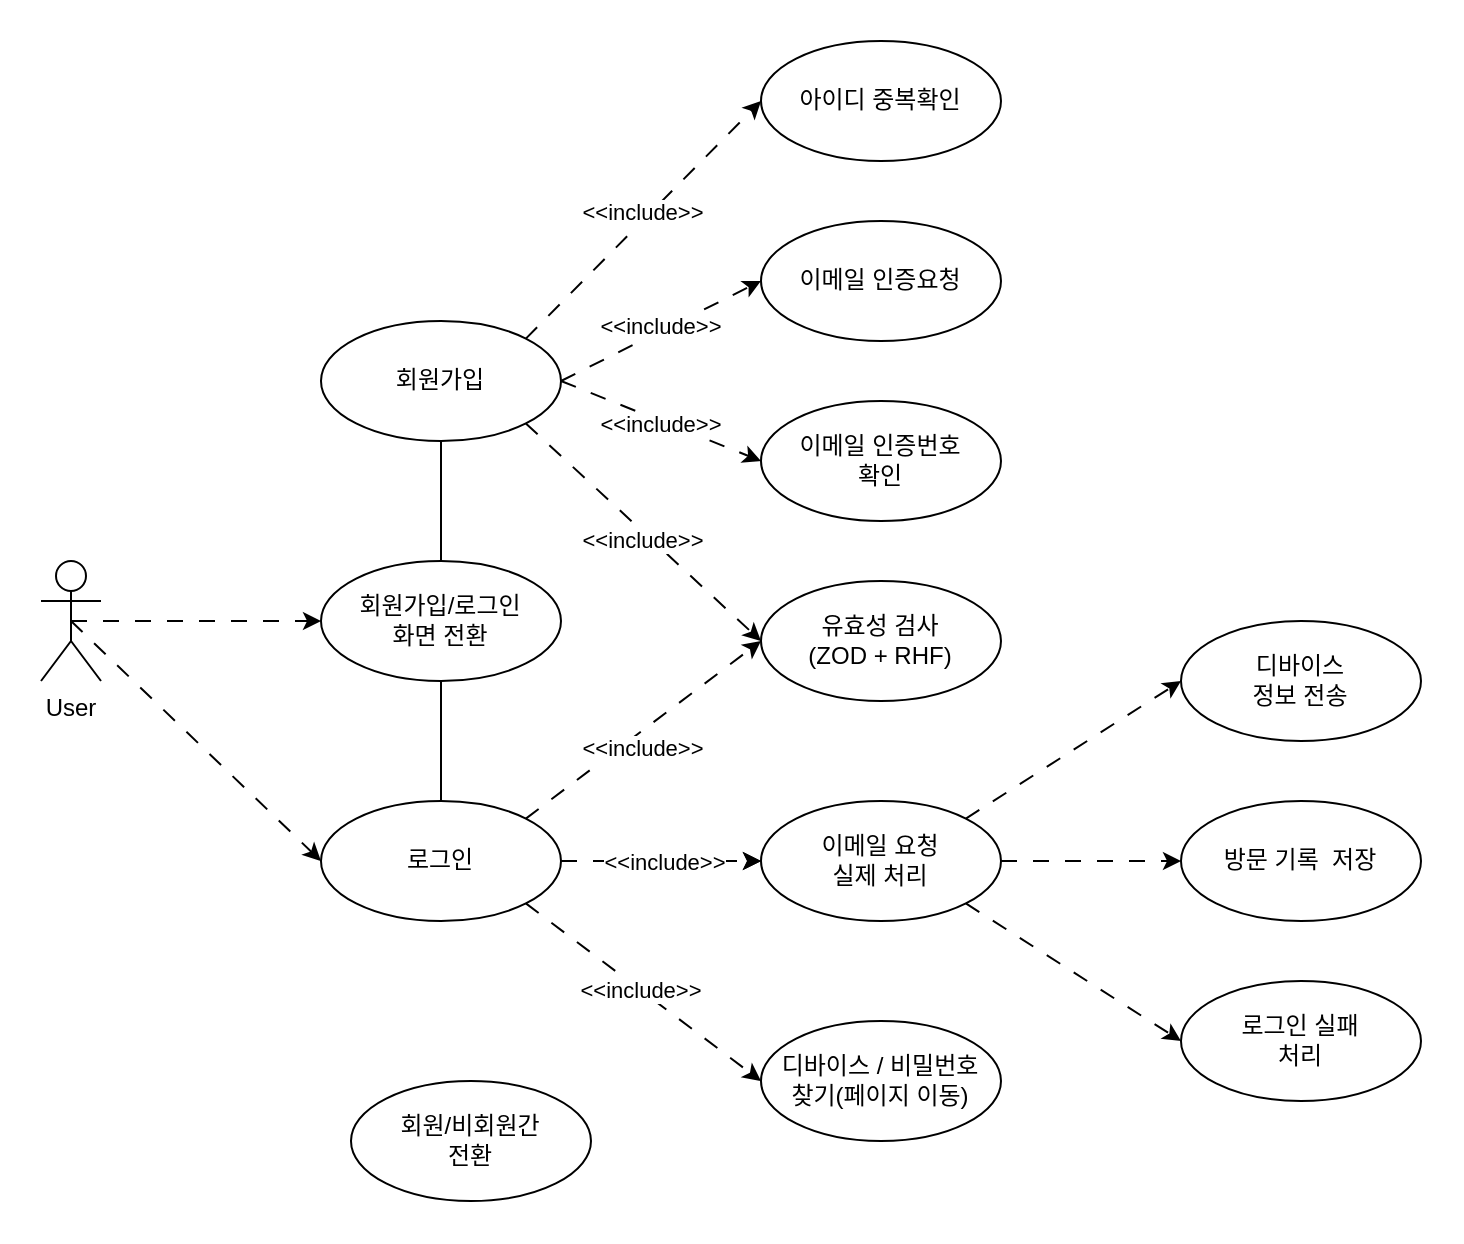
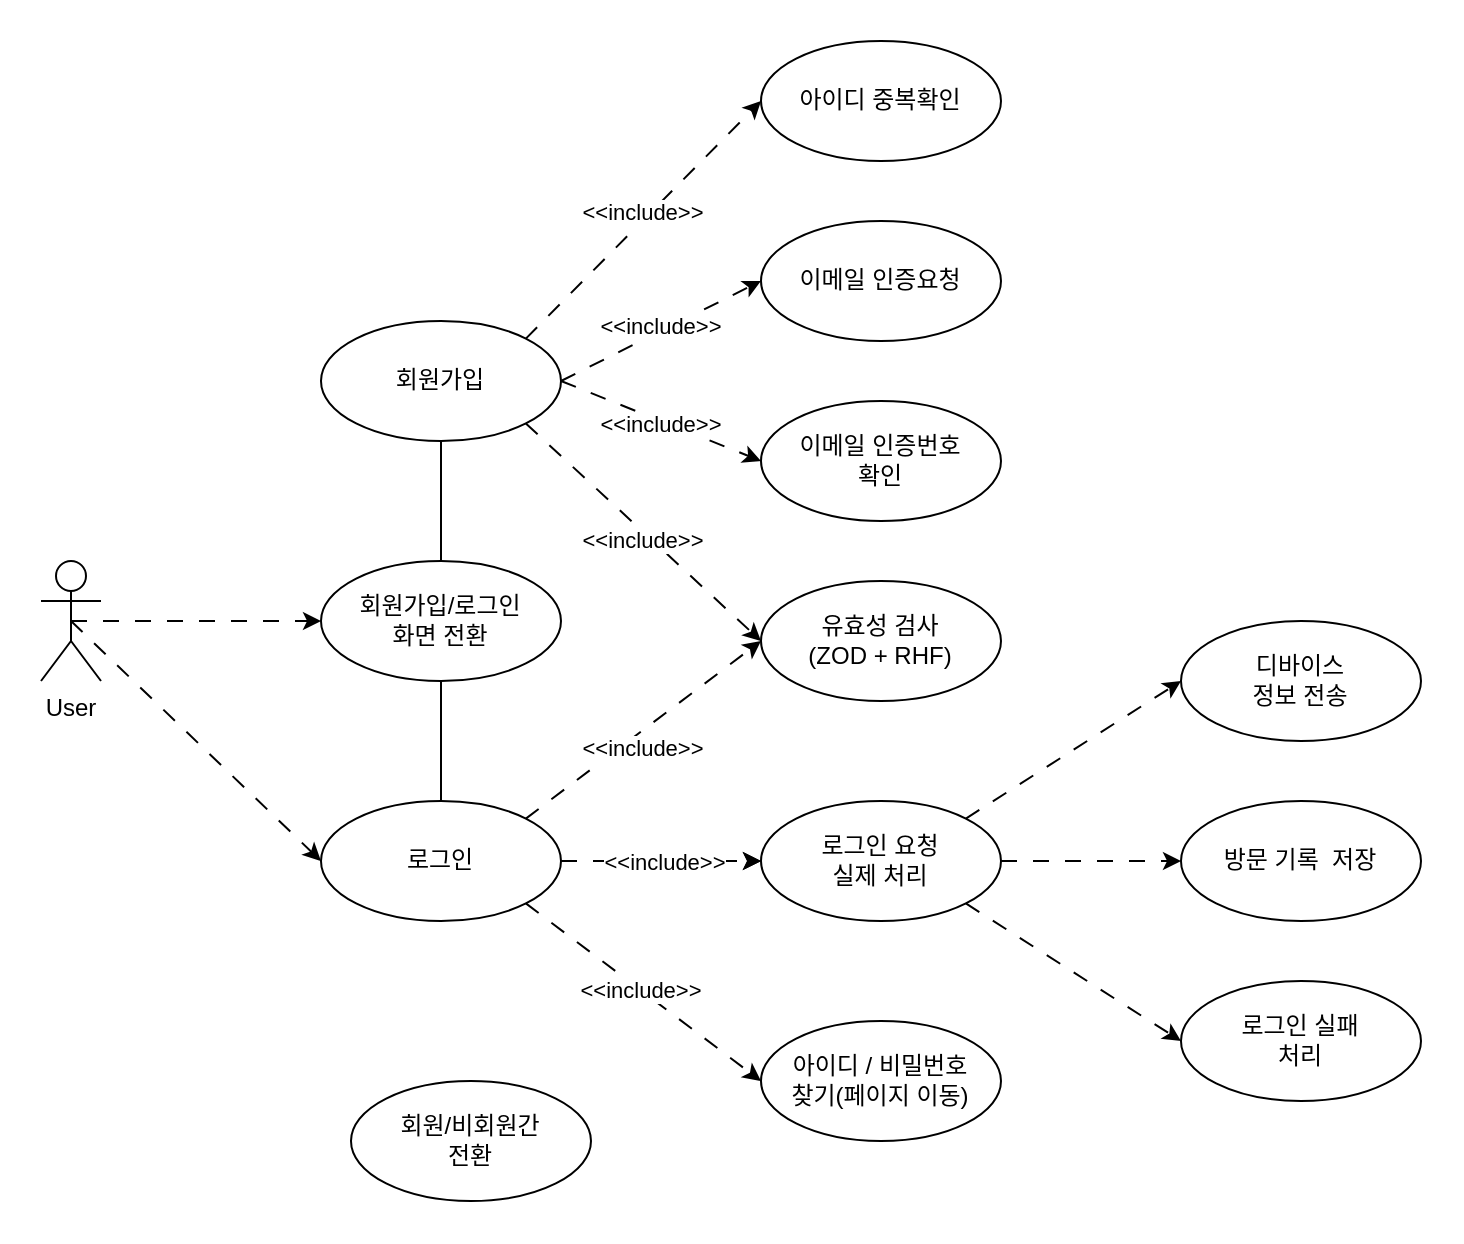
(881, 861) -> (881, 861)
(881, 1081) -> (881, 1081)
